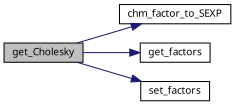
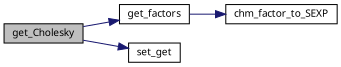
(104, 35) -> (202, 14)
(175, 91) -> (154, 53)
